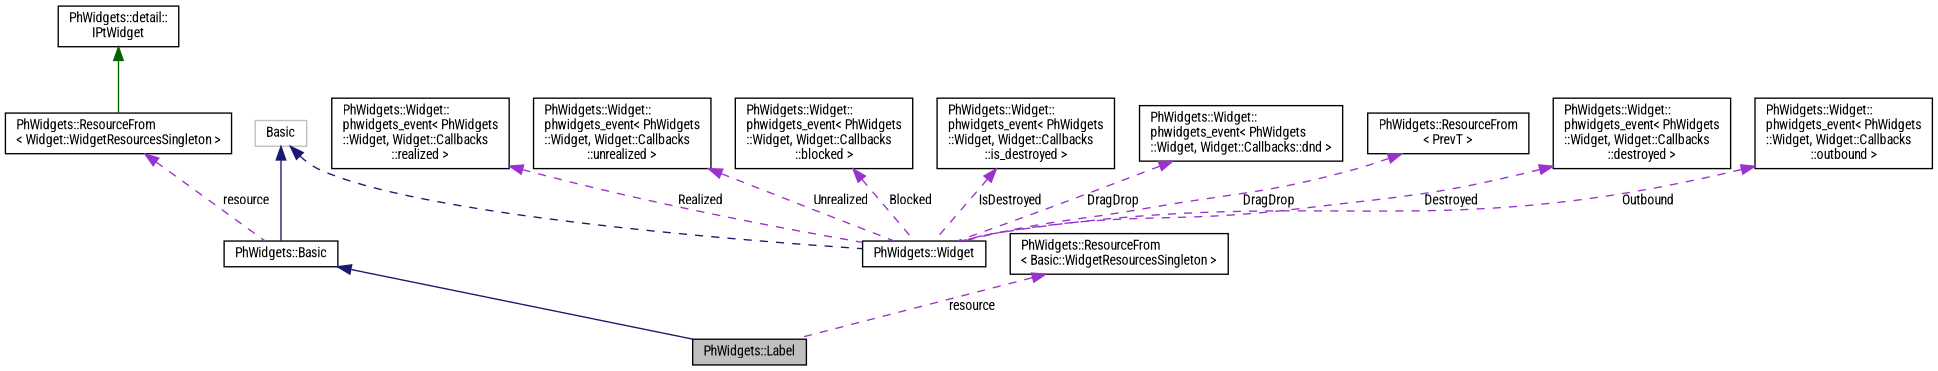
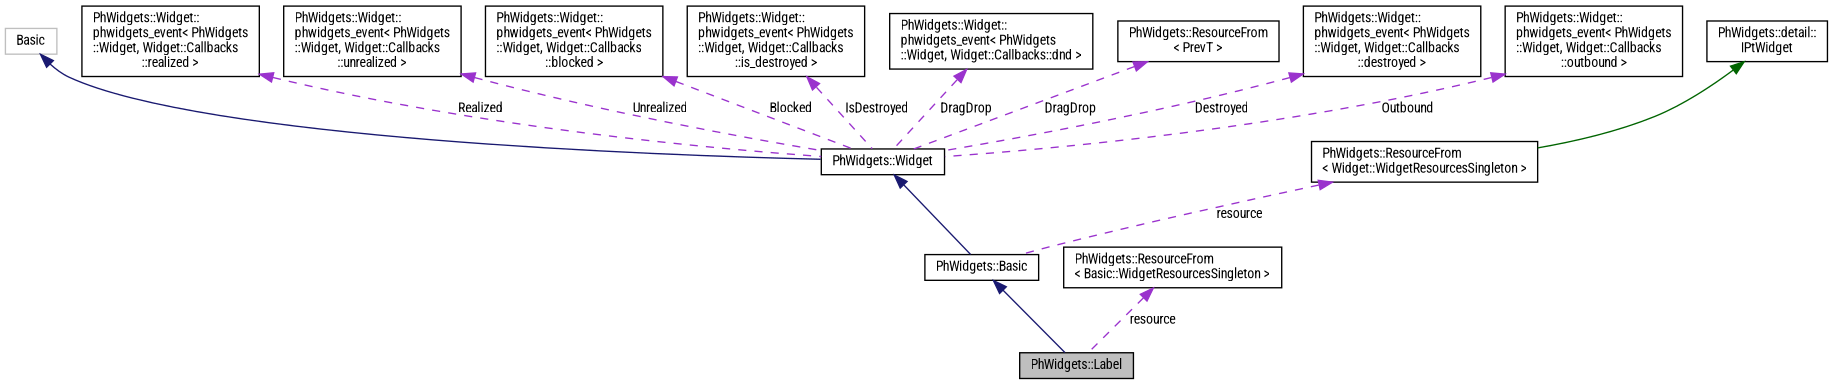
(281, 201) -> (937, 220)
(577, 222) -> (430, 140)
